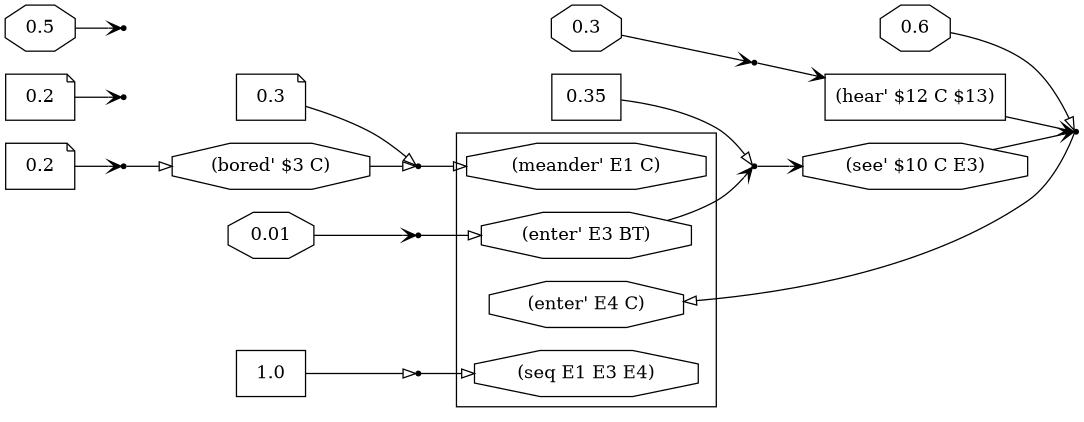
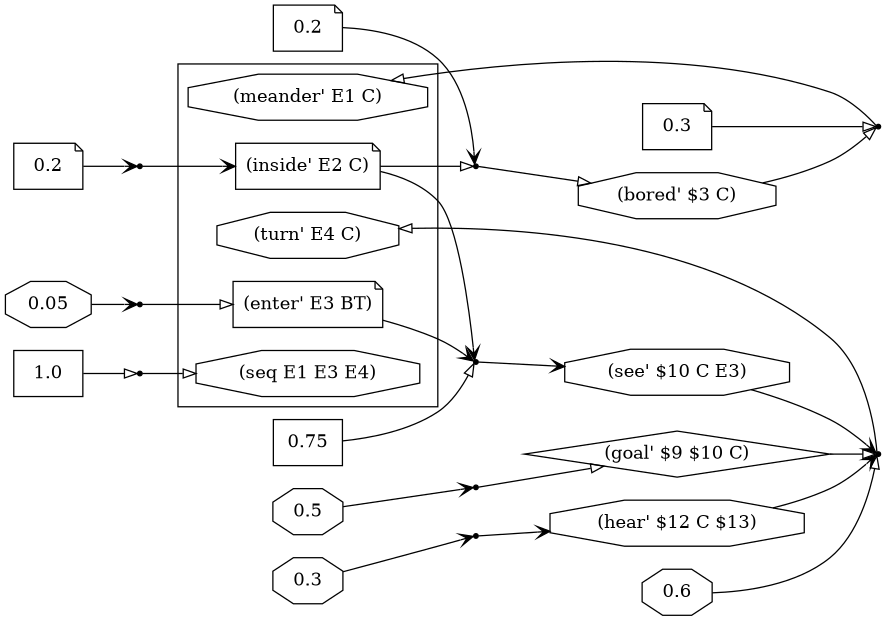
(586, 97) -> (308, 443)
(915, 97) -> (677, 523)
none -> (308, 166)
(271, 235) -> (48, 304)
(586, 235) -> (308, 304)
(586, 304) -> (308, 235)
none -> (677, 454)
